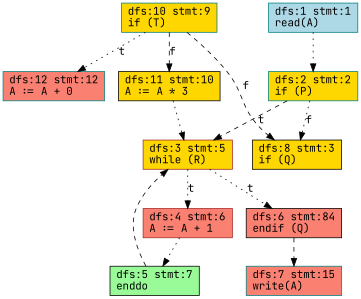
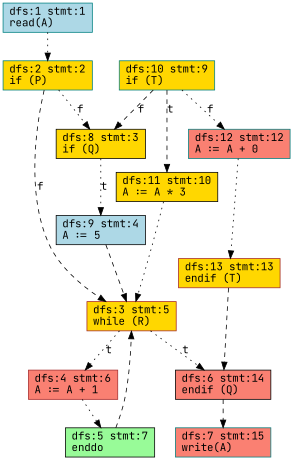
(122, 52) -> (210, 110)
(173, 52) -> (170, 110)
(261, 120) -> (40, 187)
(294, 223) -> (223, 385)
none -> (101, 230)
none -> (229, 273)
